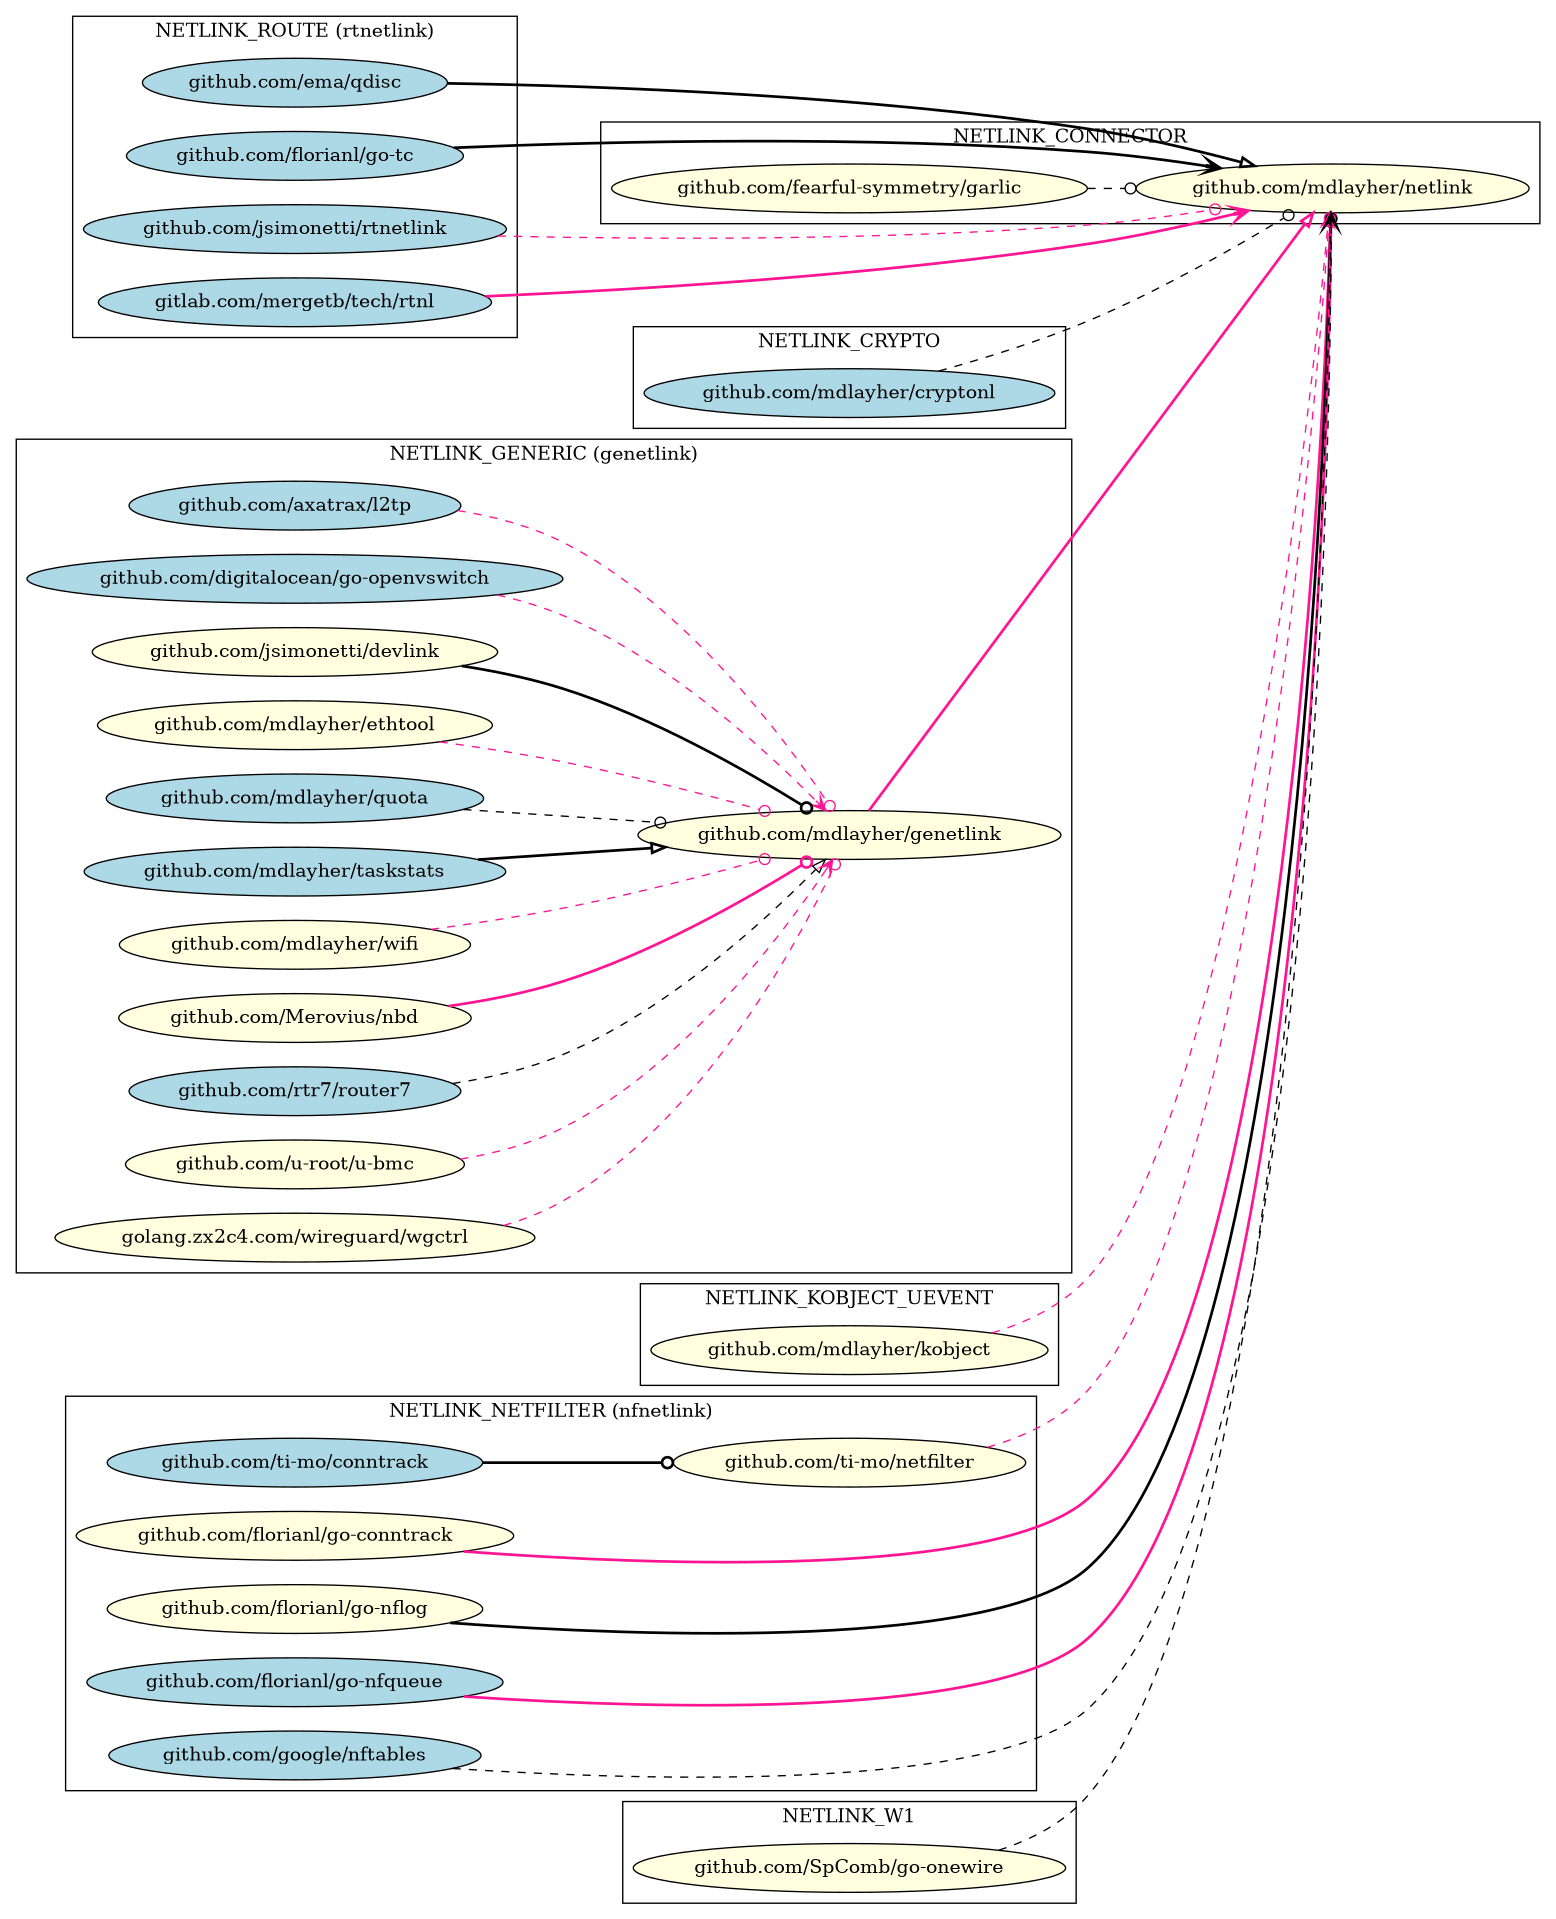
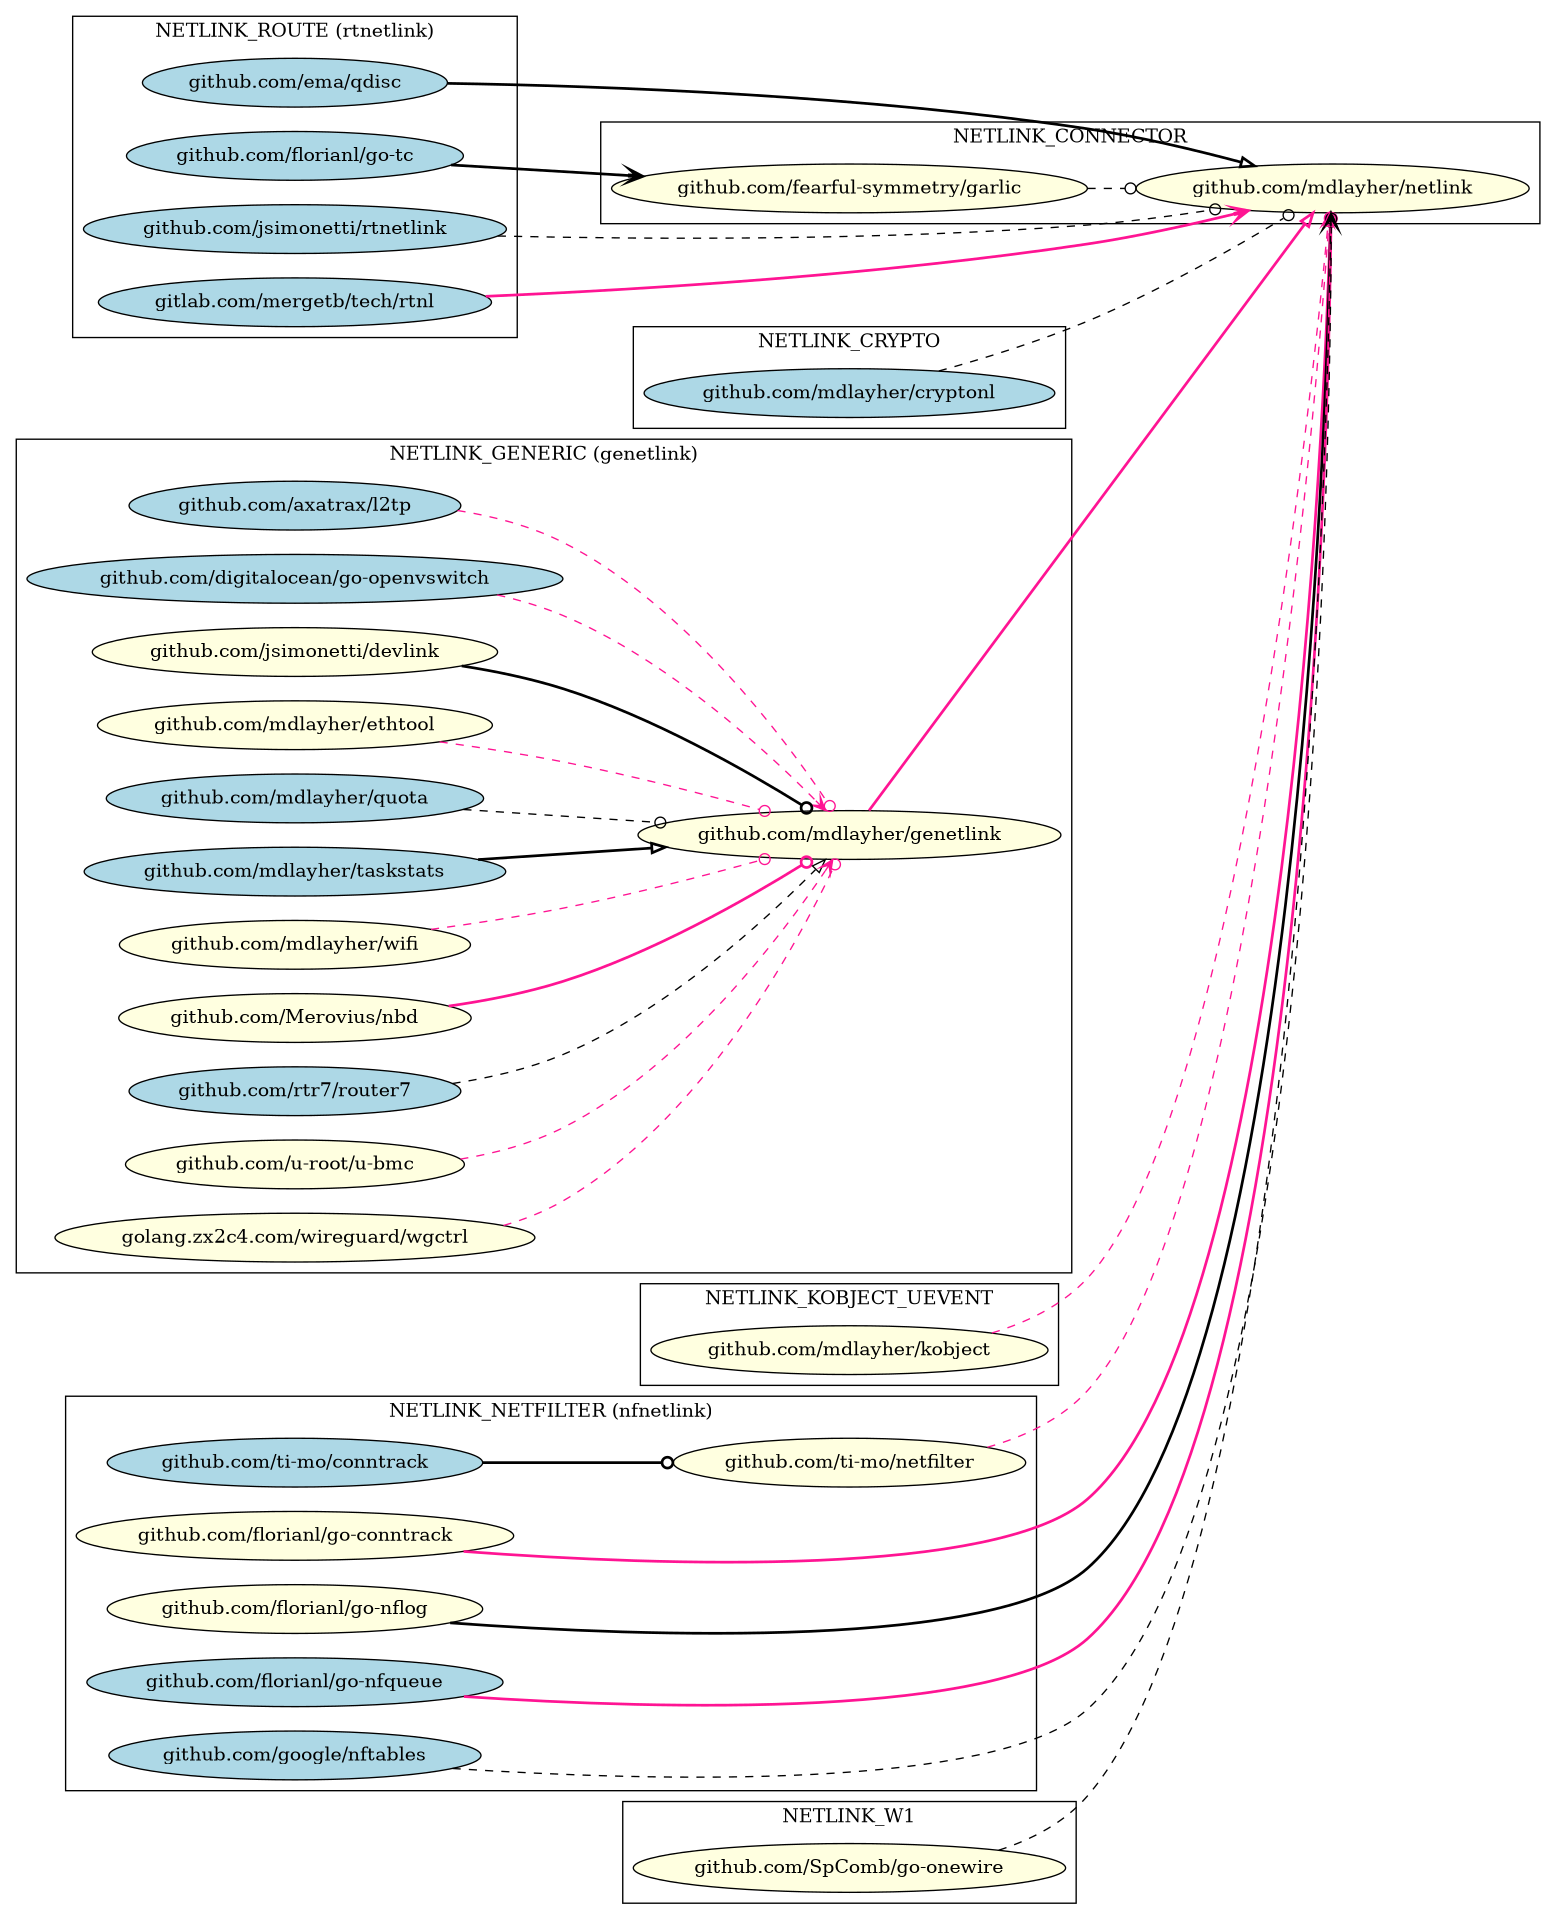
(831, 142) -> (540, 170)
(854, 236) -> (854, 236)
